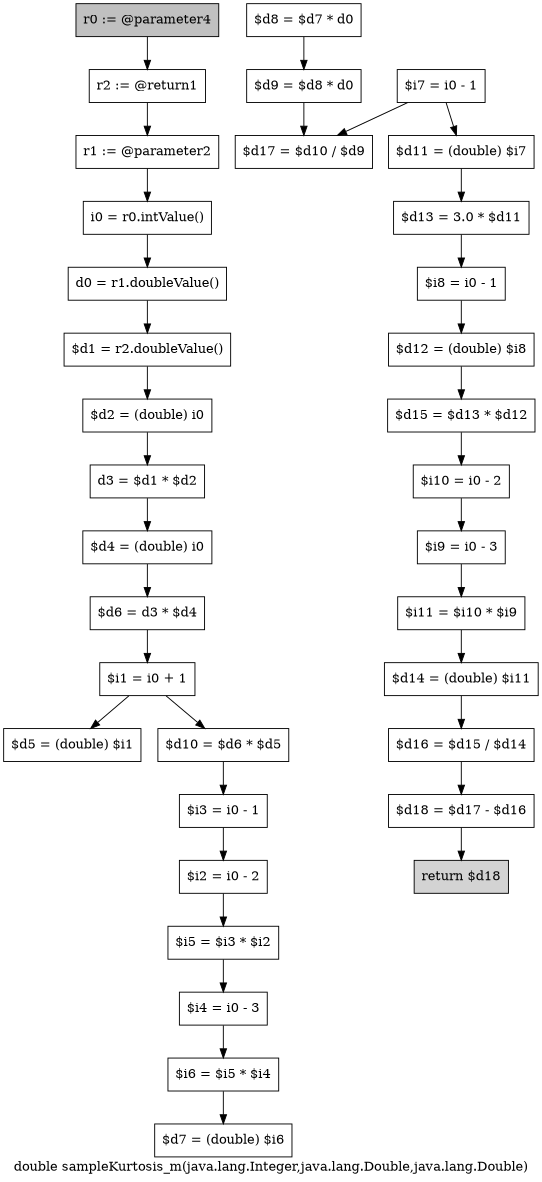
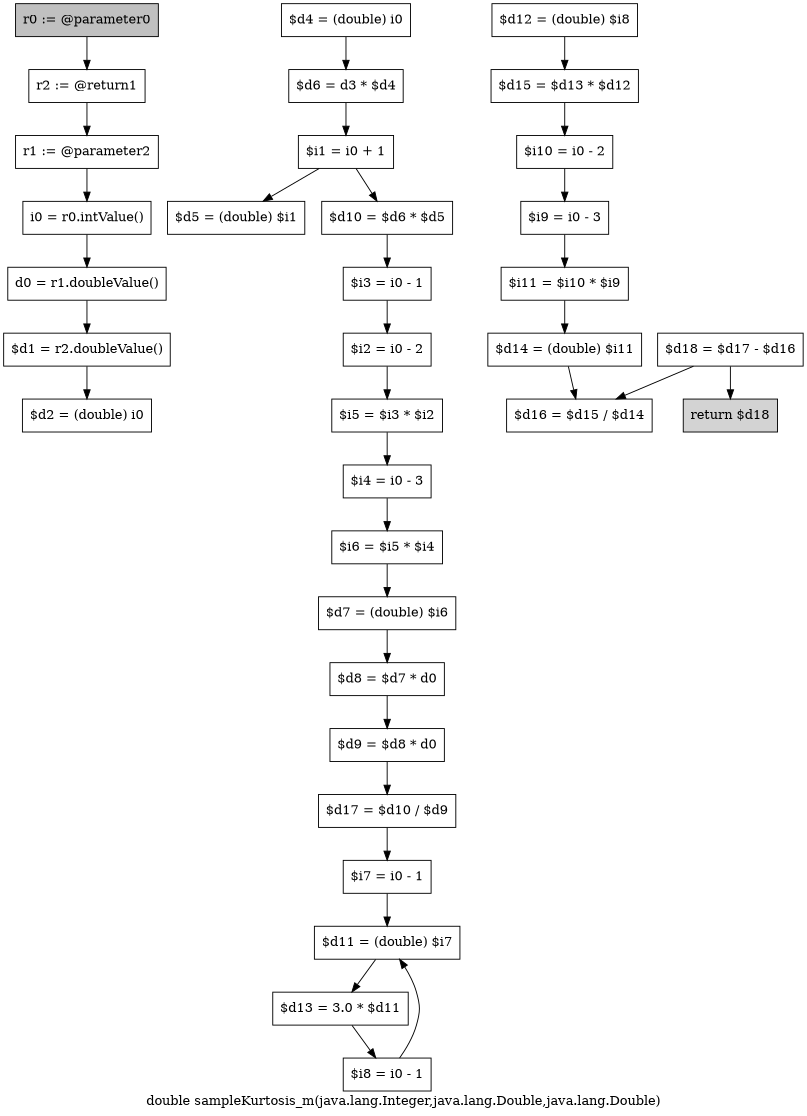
(147, 20) -> (87, 20)
(377, 117) -> (387, 839)
(461, 312) -> (419, 1013)
(147, 481) -> none
none -> (387, 642)
(461, 773) -> (659, 381)
